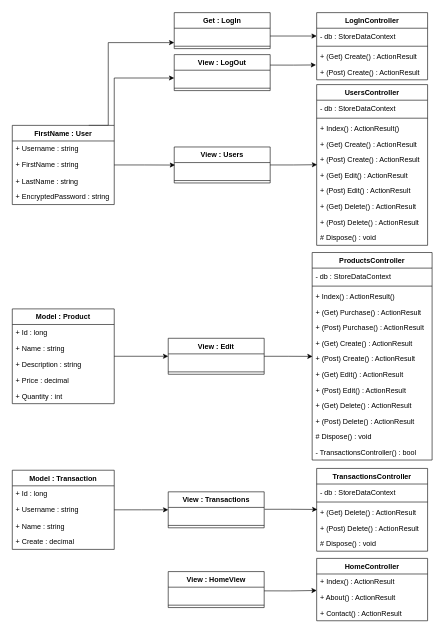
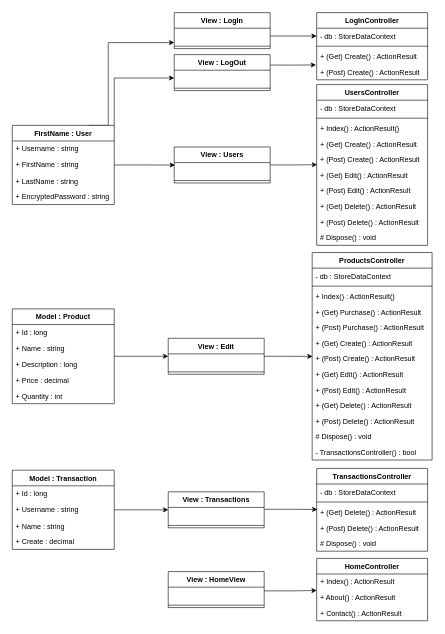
(222, 20) -> (222, 20)
(53, 365) -> (49, 365)
